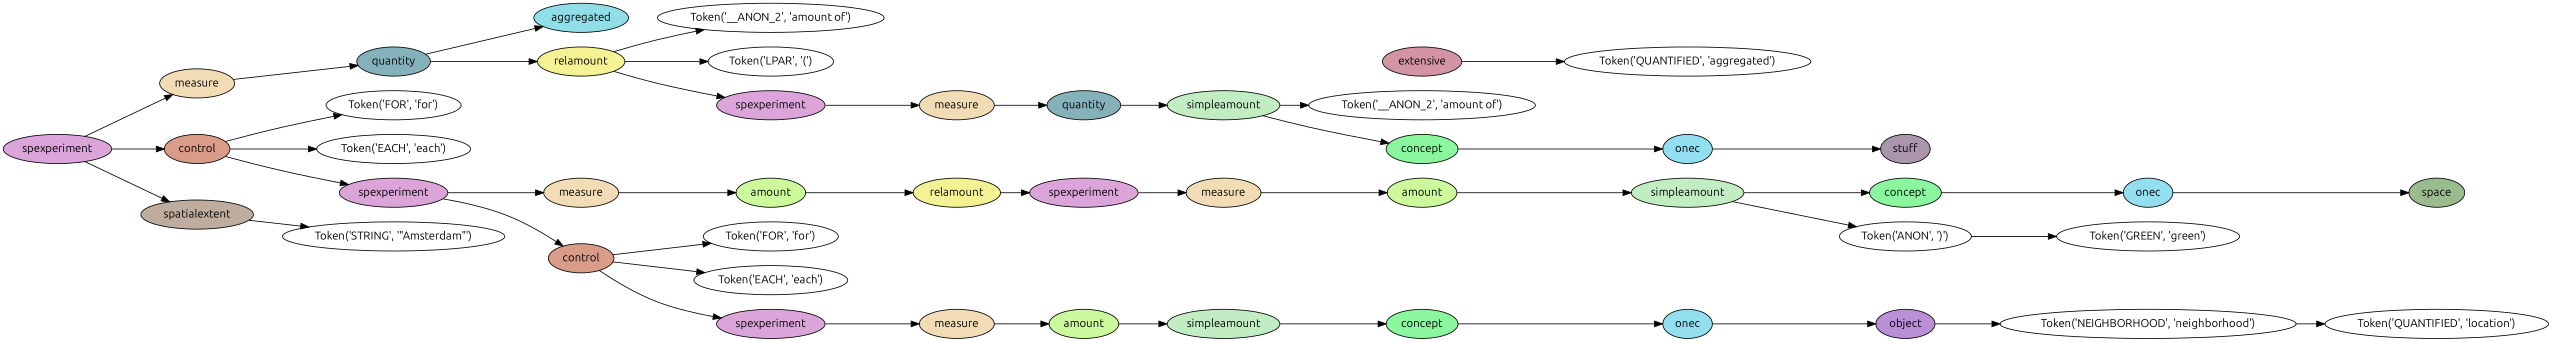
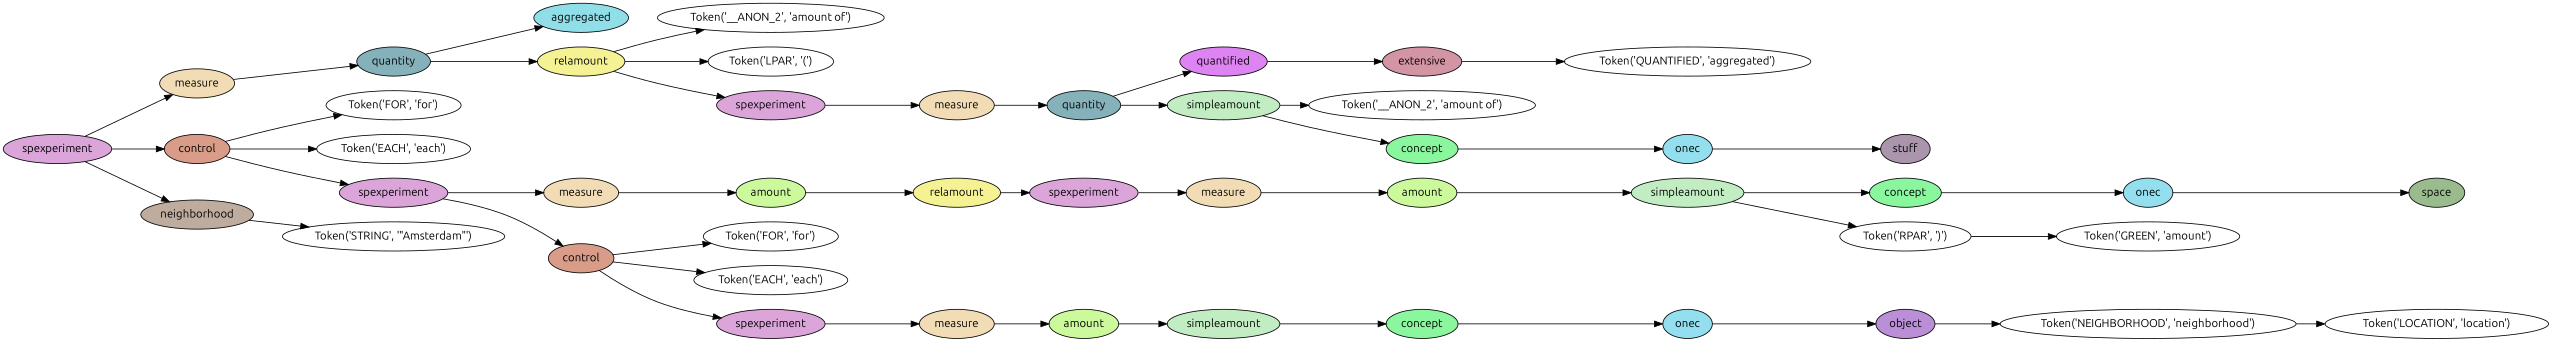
none -> (1224, 62)
(197, 215) -> (197, 215)
(1905, 236) -> (1905, 236)
(2148, 236) -> (2148, 236)
(2437, 324) -> (2437, 324)
